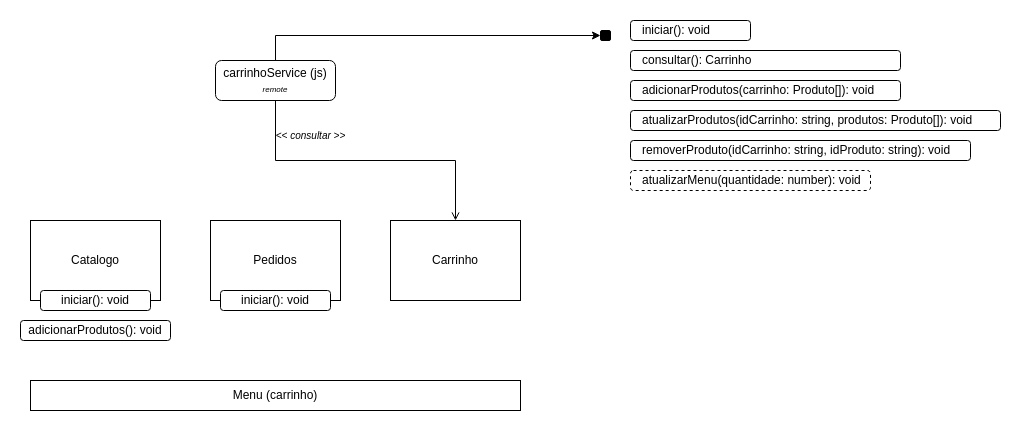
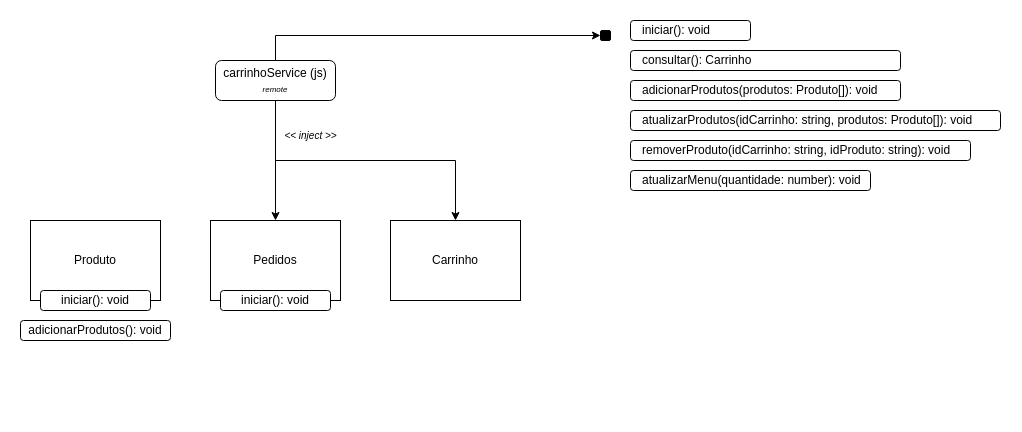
(772, 91) -> (772, 91)
(311, 136) -> (311, 136)
(751, 181) -> (751, 181)
none -> (276, 188)
(456, 213) -> (456, 212)
(96, 261) -> (96, 261)
(276, 396) -> none
